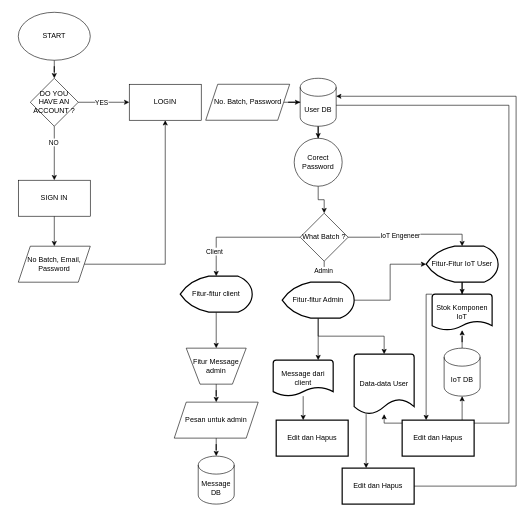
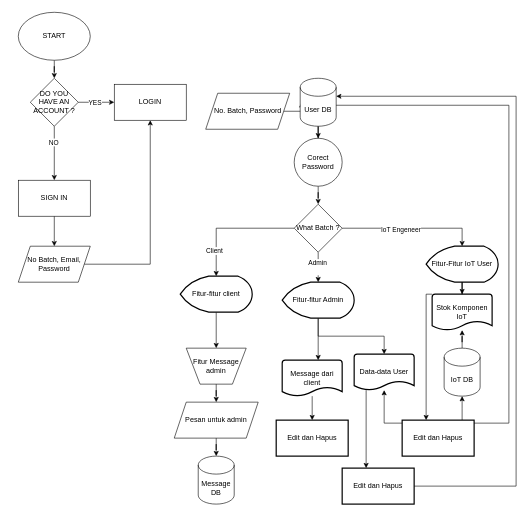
(165, 102) -> (150, 102)
(248, 102) -> (248, 111)
(324, 237) -> (318, 228)
(390, 264) -> none
(303, 378) -> (312, 378)
(384, 384) -> (384, 372)
